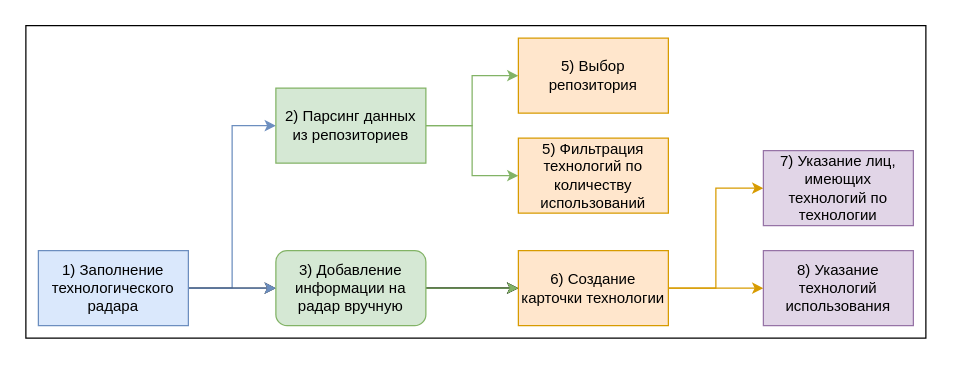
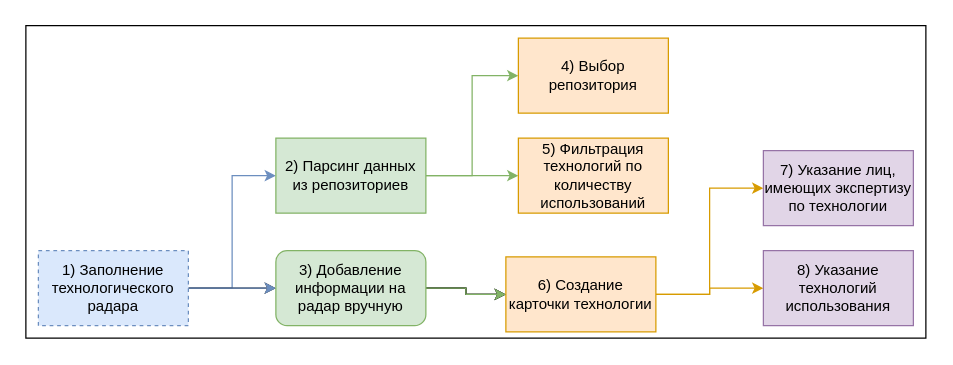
(593, 76) -> (593, 76)
(351, 126) -> (351, 176)
(838, 188) -> (838, 188)
(113, 288) -> (113, 288)
(593, 288) -> (581, 294)
